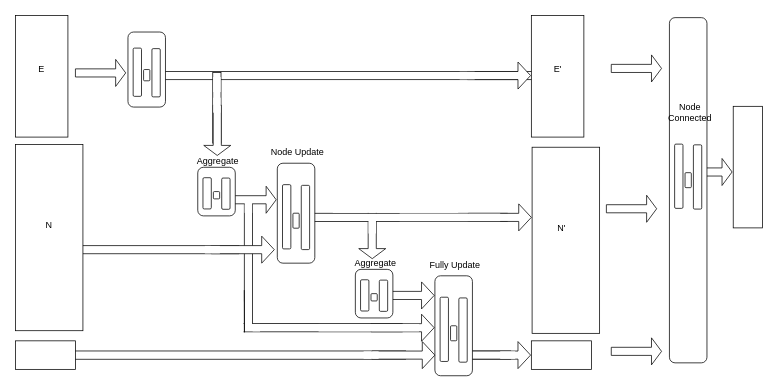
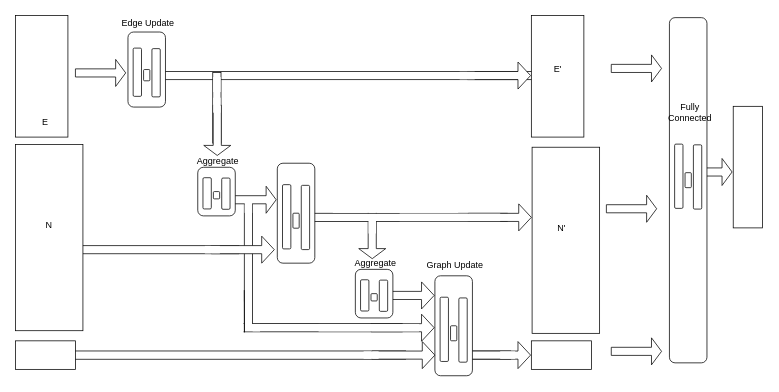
none -> (148, 23)
(42, 69) -> (45, 122)
(690, 112) -> (690, 112)
(297, 153) -> none
(455, 265) -> (455, 265)
